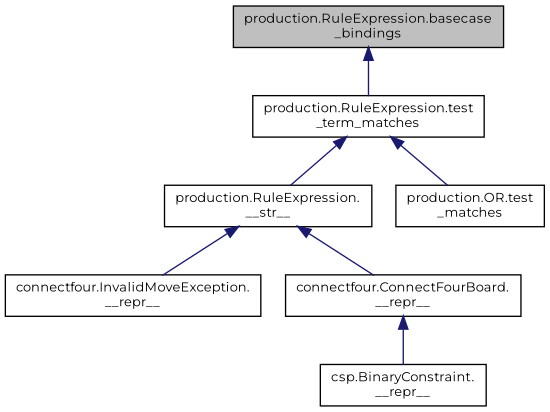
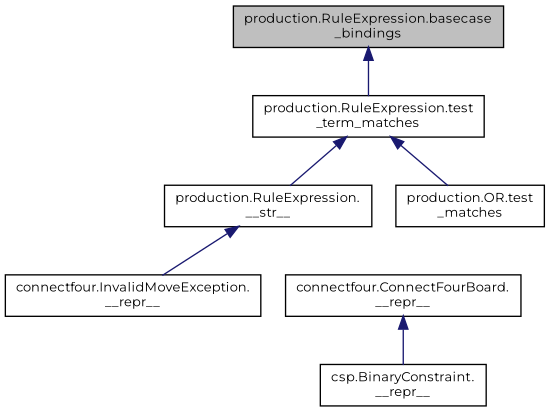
(342, 255) -> none
